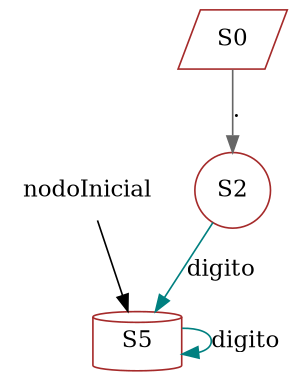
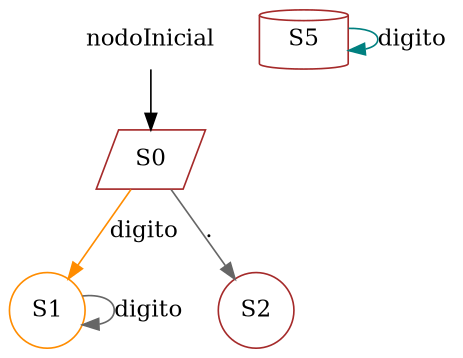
(110, 258) -> (151, 91)
(189, 260) -> none
none -> (47, 310)
